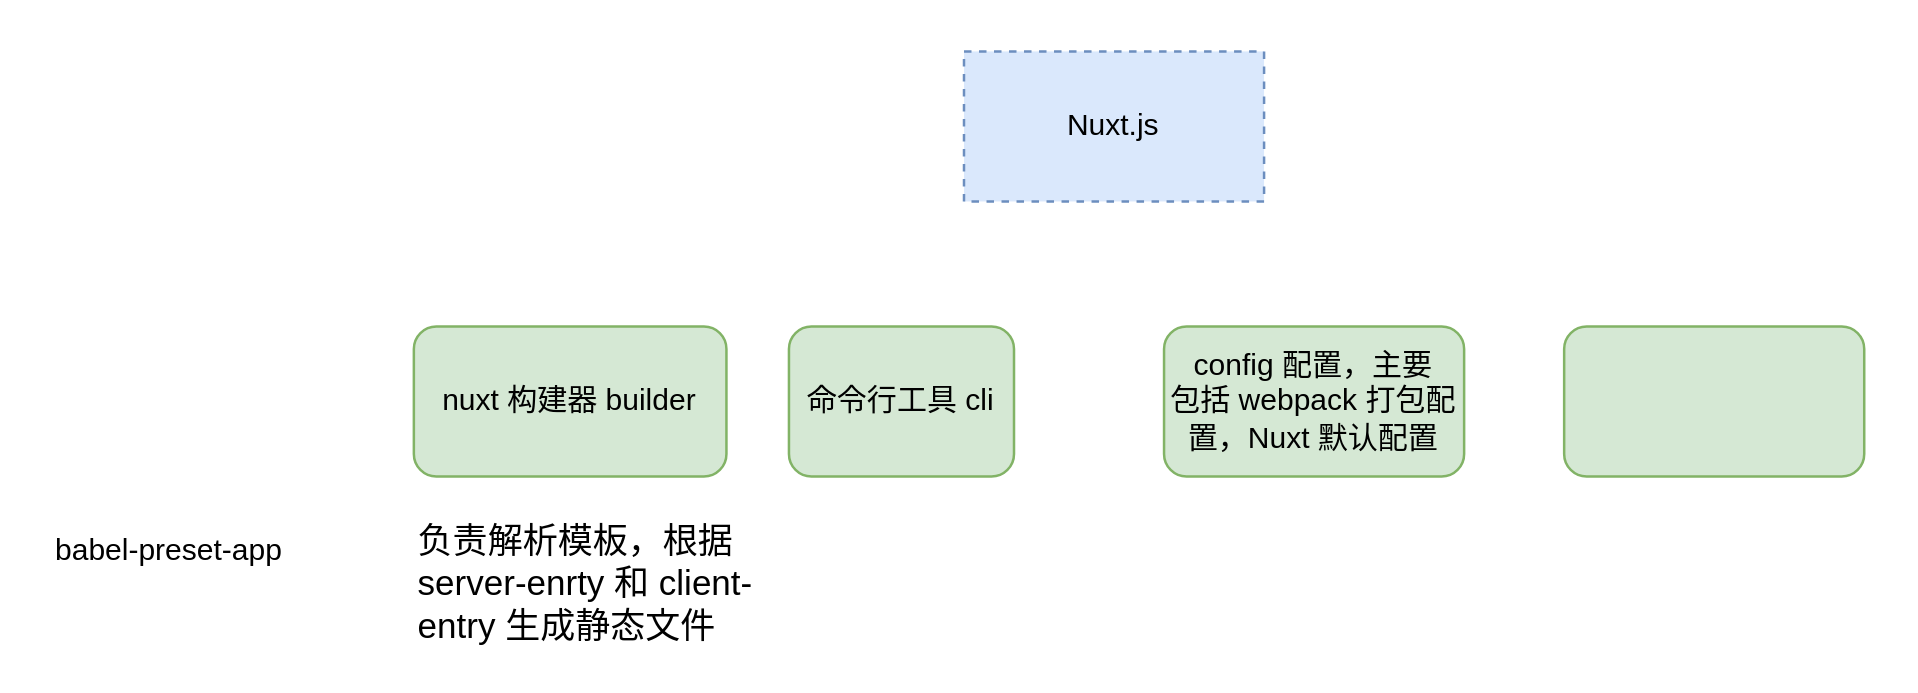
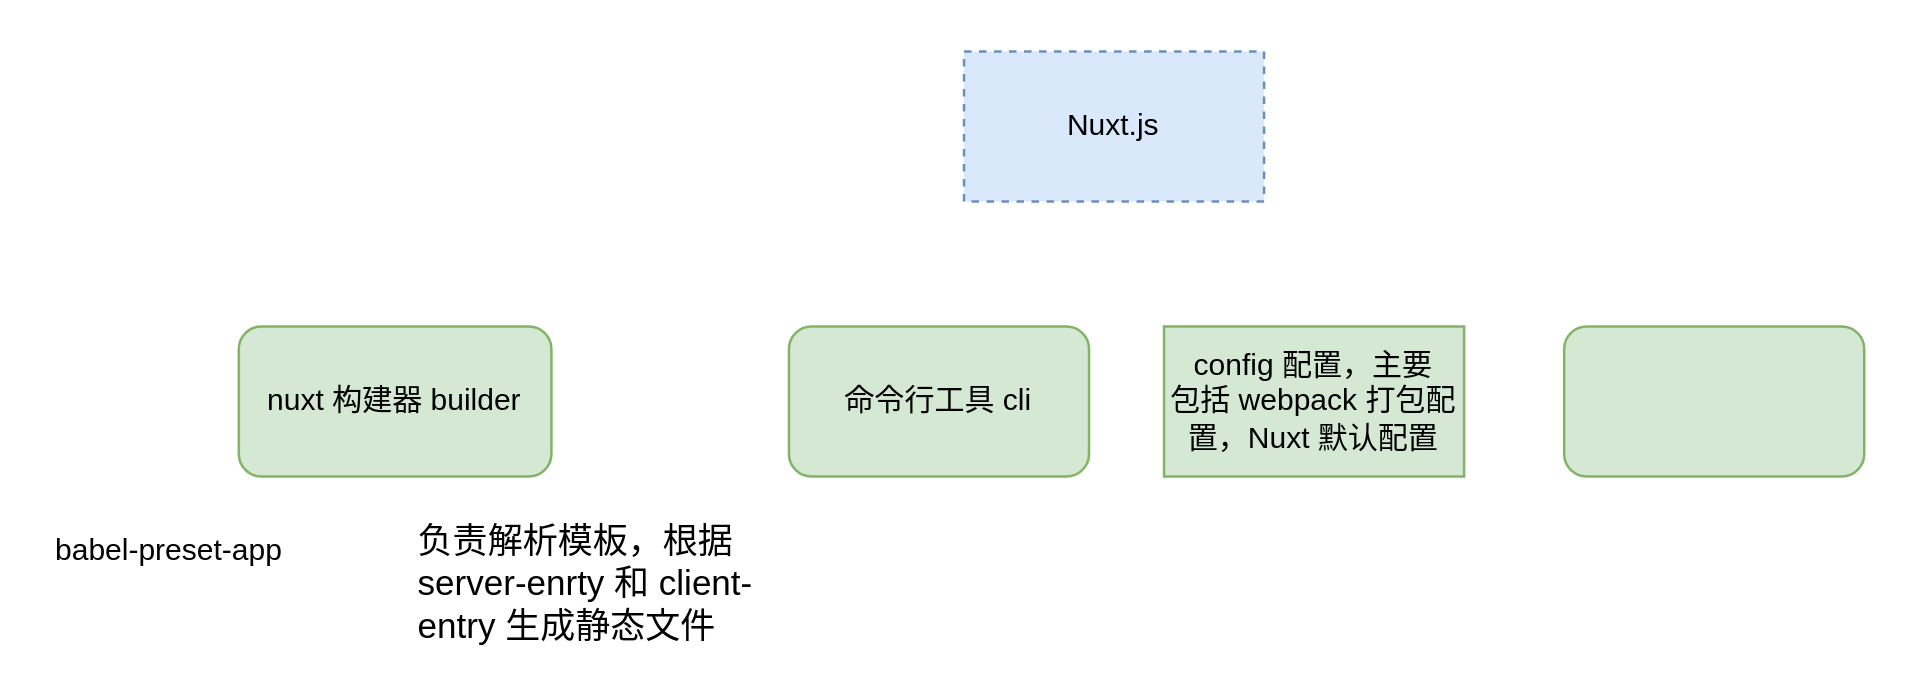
(570, 401) -> (395, 401)
(901, 401) -> (939, 401)
(1314, 401) -> (1314, 401)
